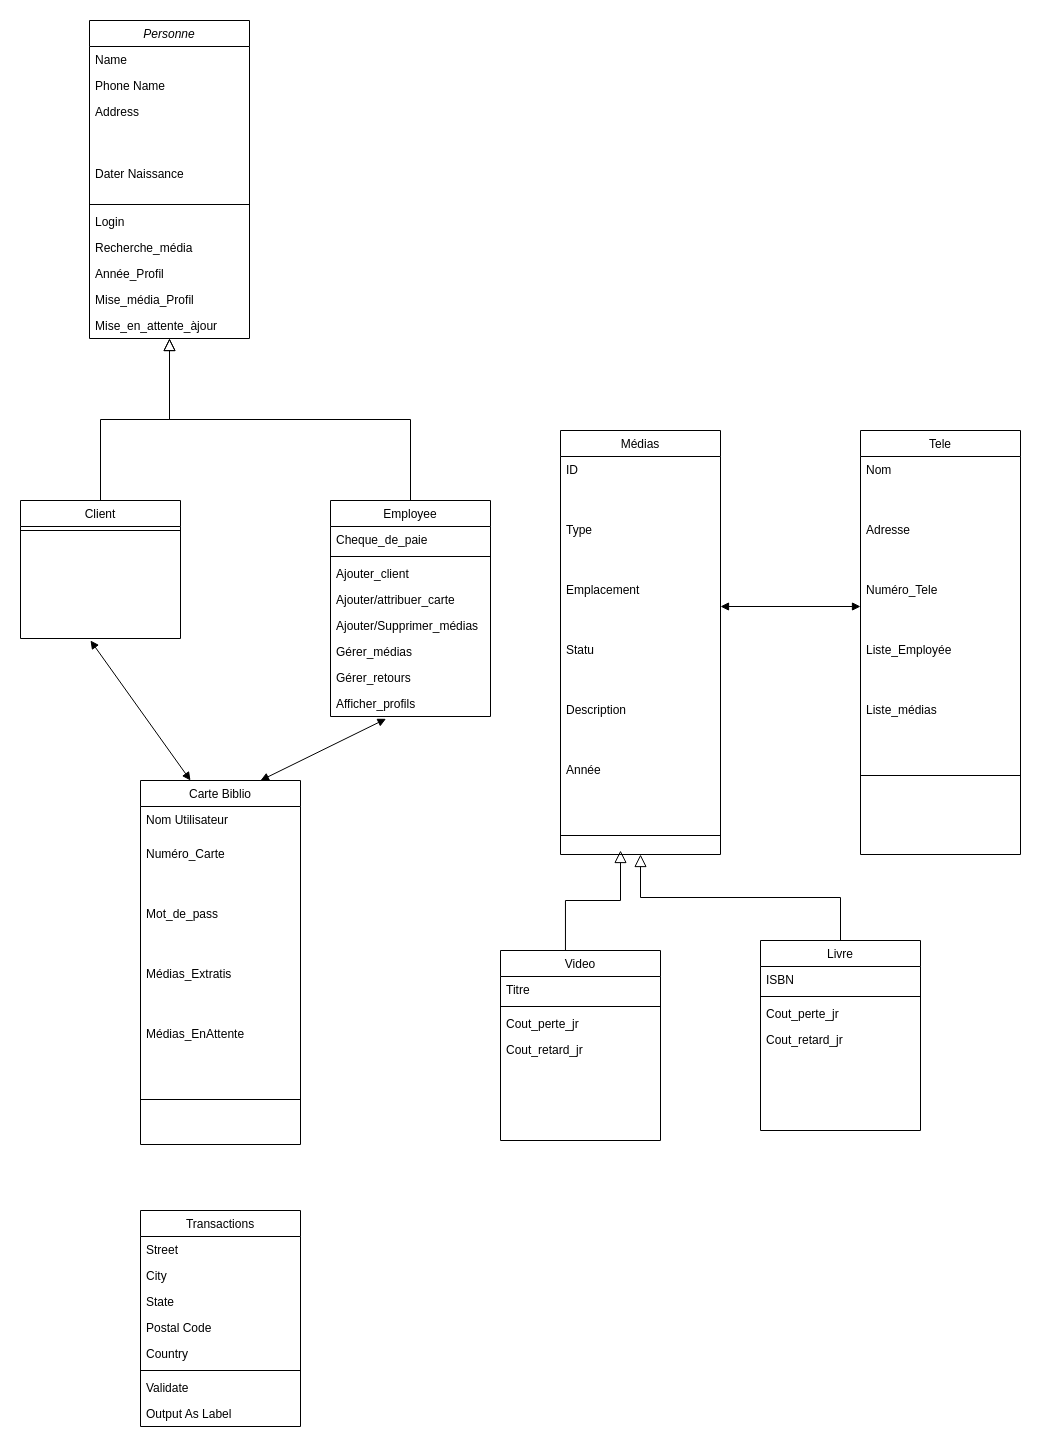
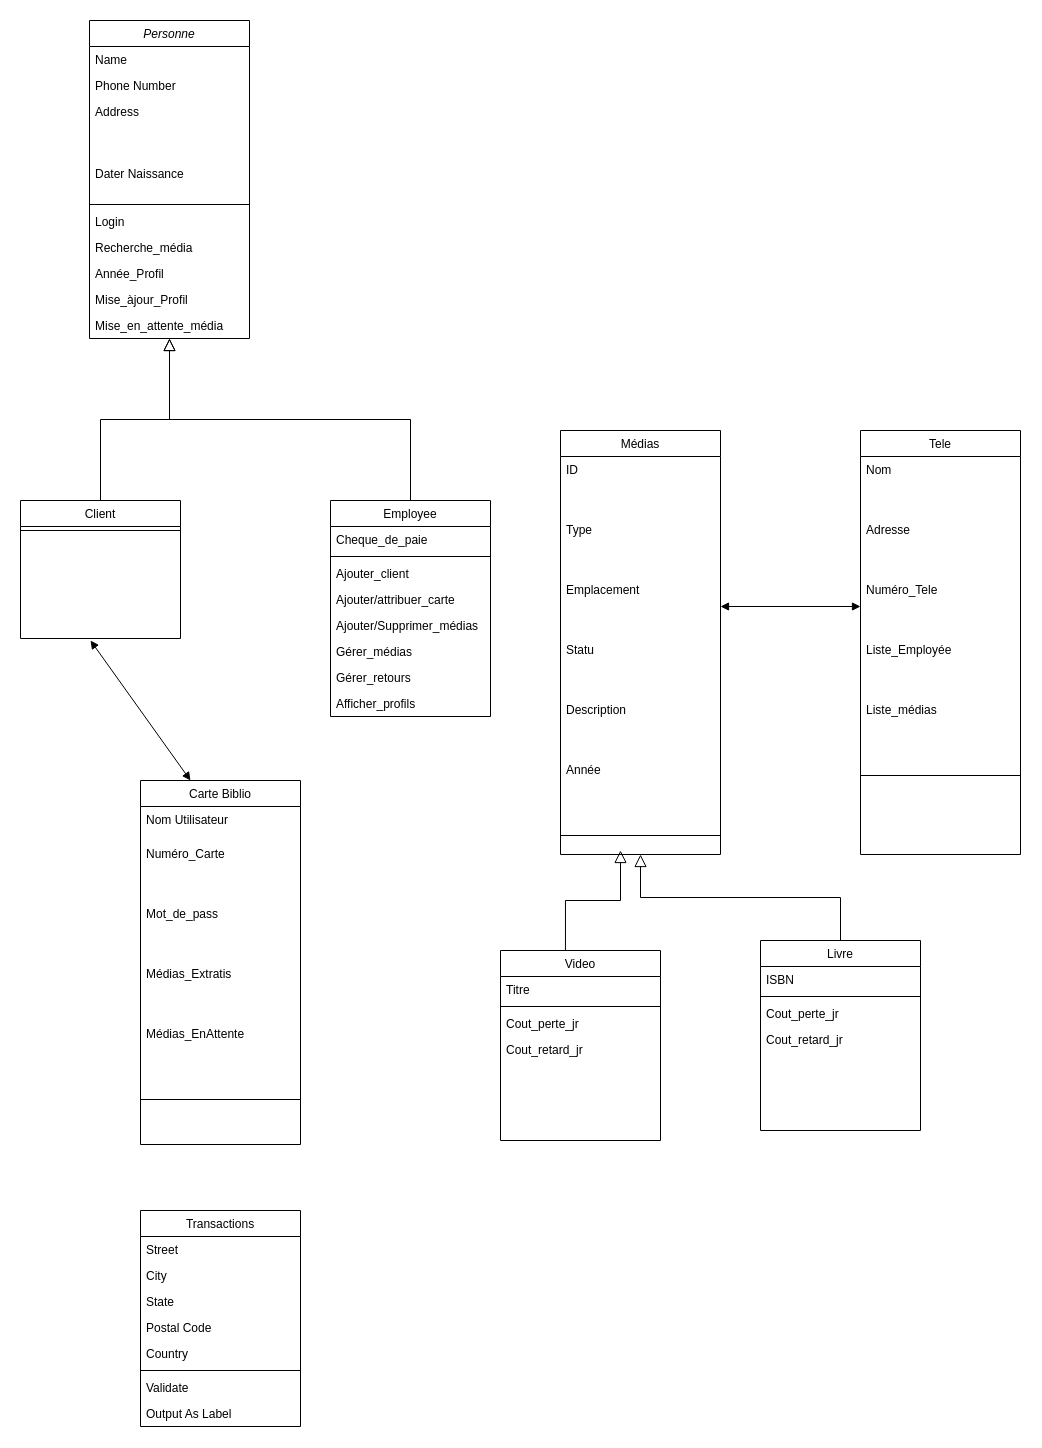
(127, 86) -> (134, 86)
(146, 300) -> (147, 300)
(164, 326) -> (162, 326)
(324, 749) -> none
